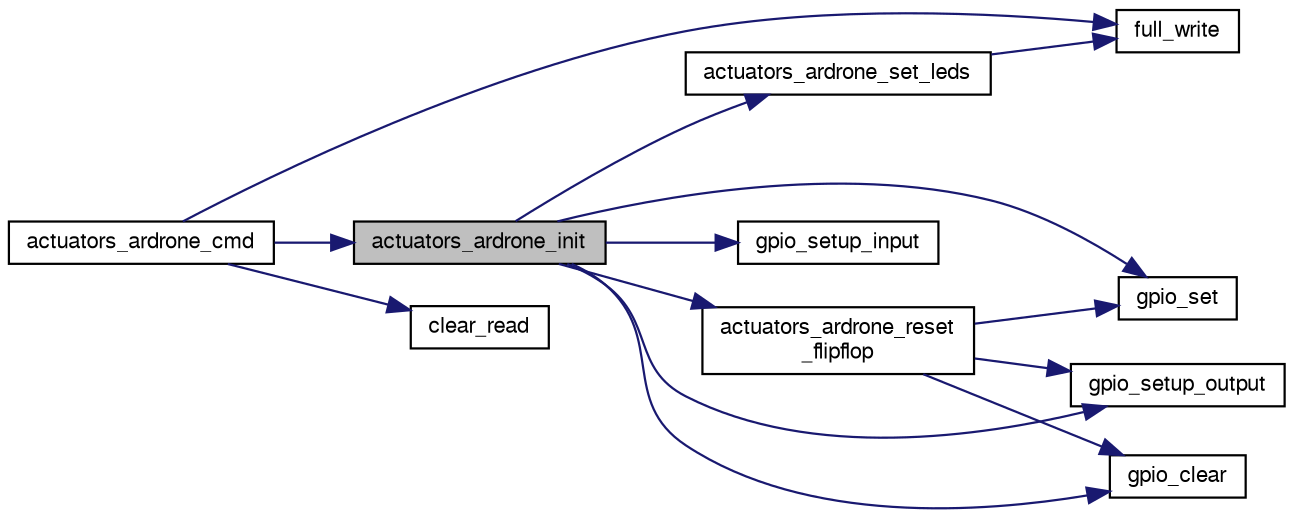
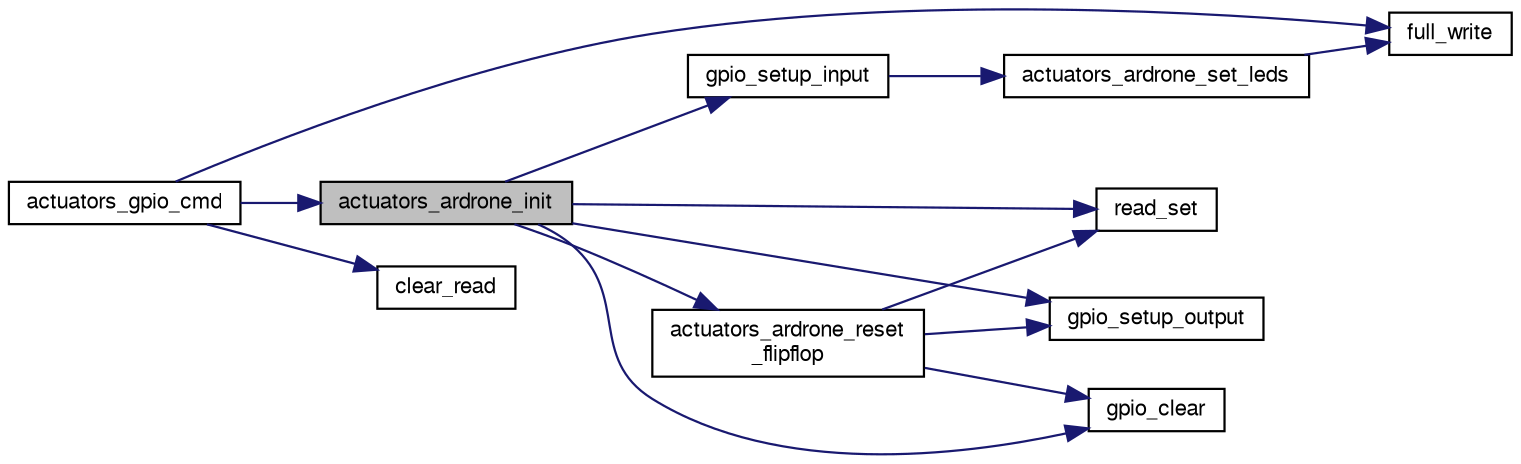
(628, 156) -> (935, 76)
(141, 243) -> (125, 203)
(1178, 298) -> (1157, 210)
